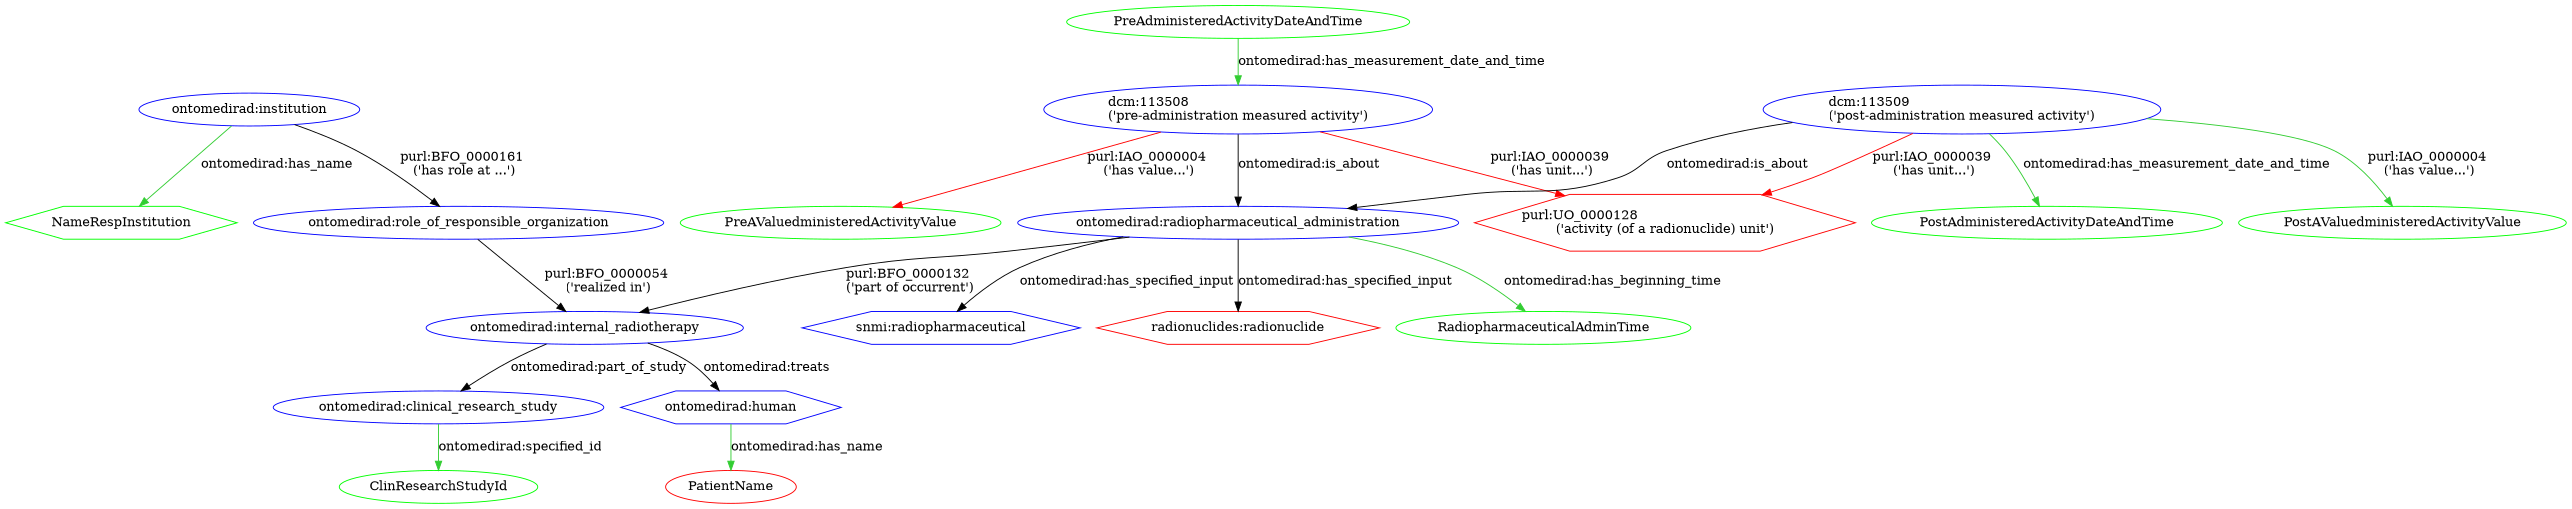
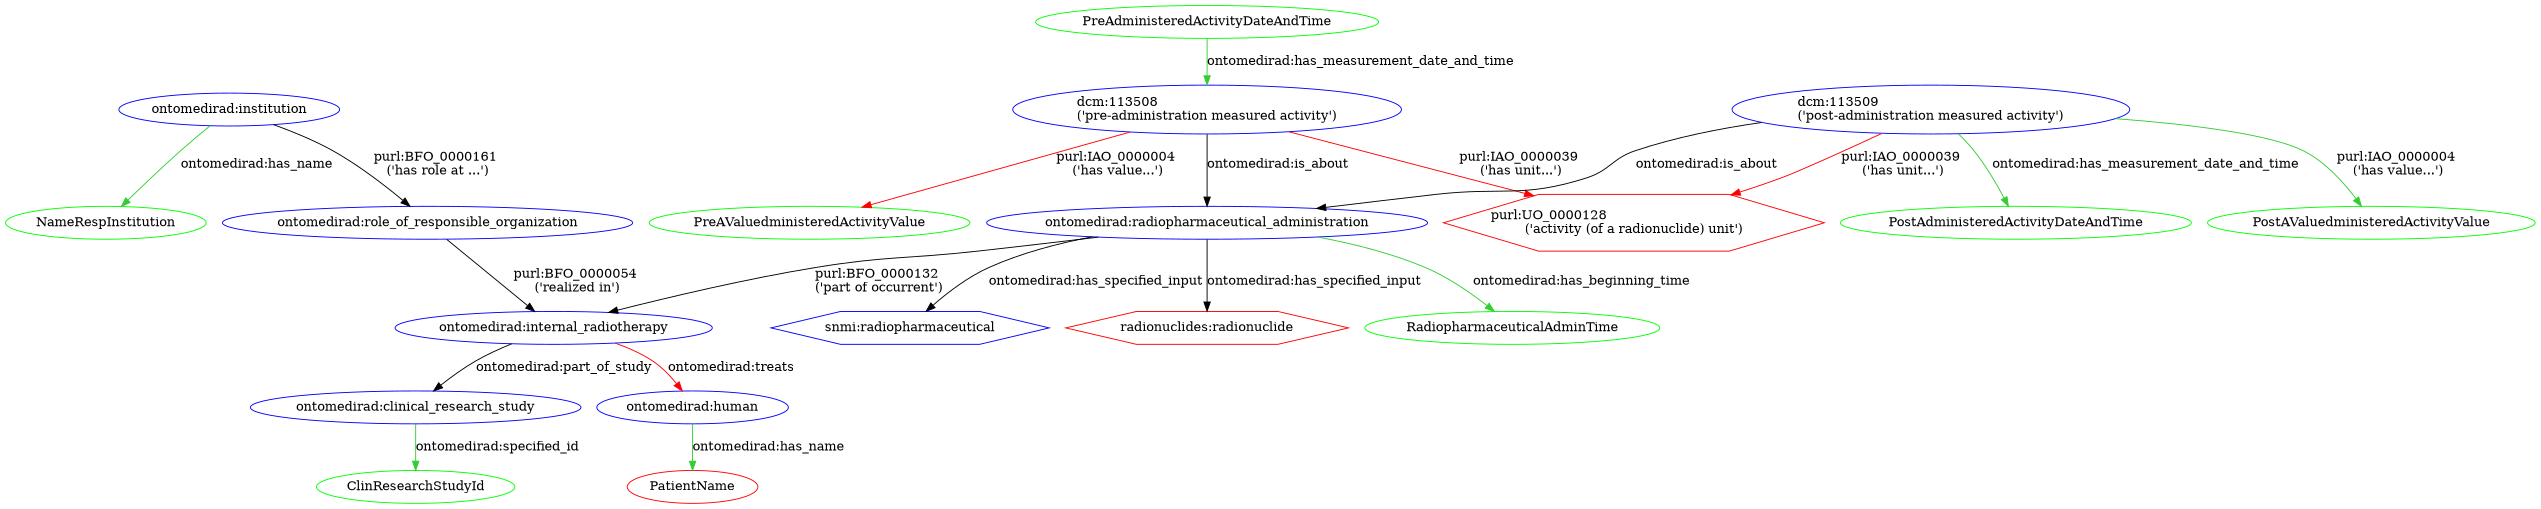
(121, 223) -> (106, 223)
(683, 359) -> (649, 359)
(731, 407) -> (693, 407)
